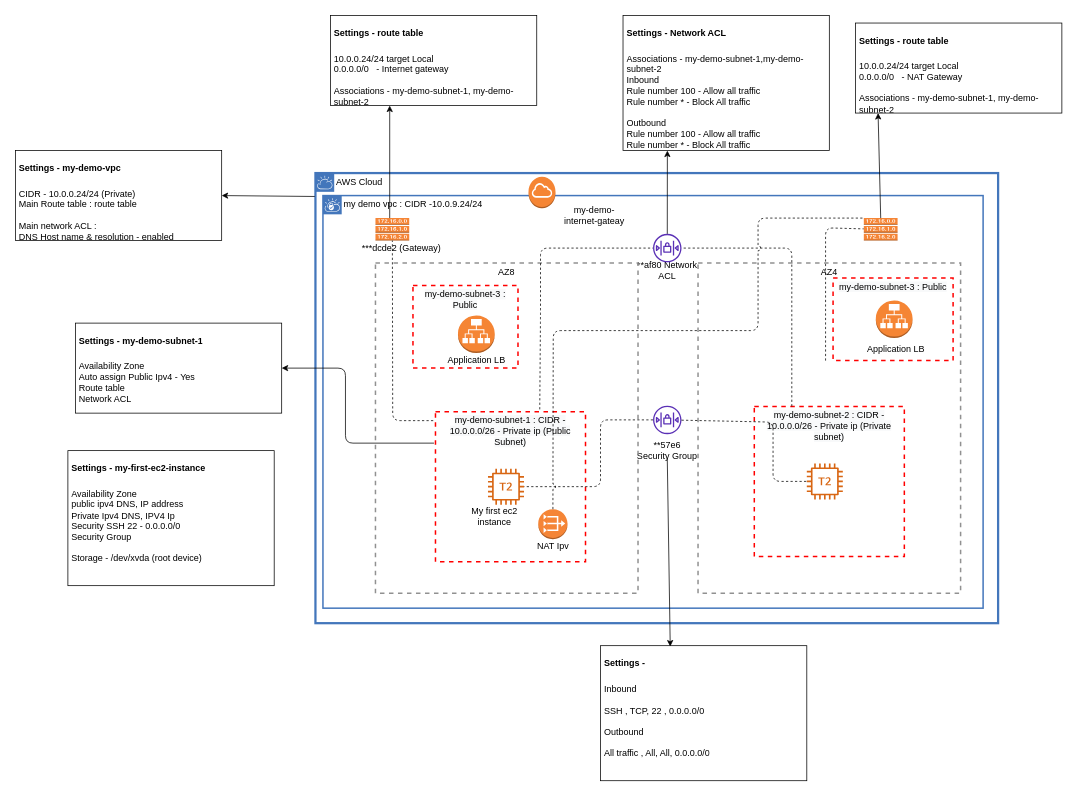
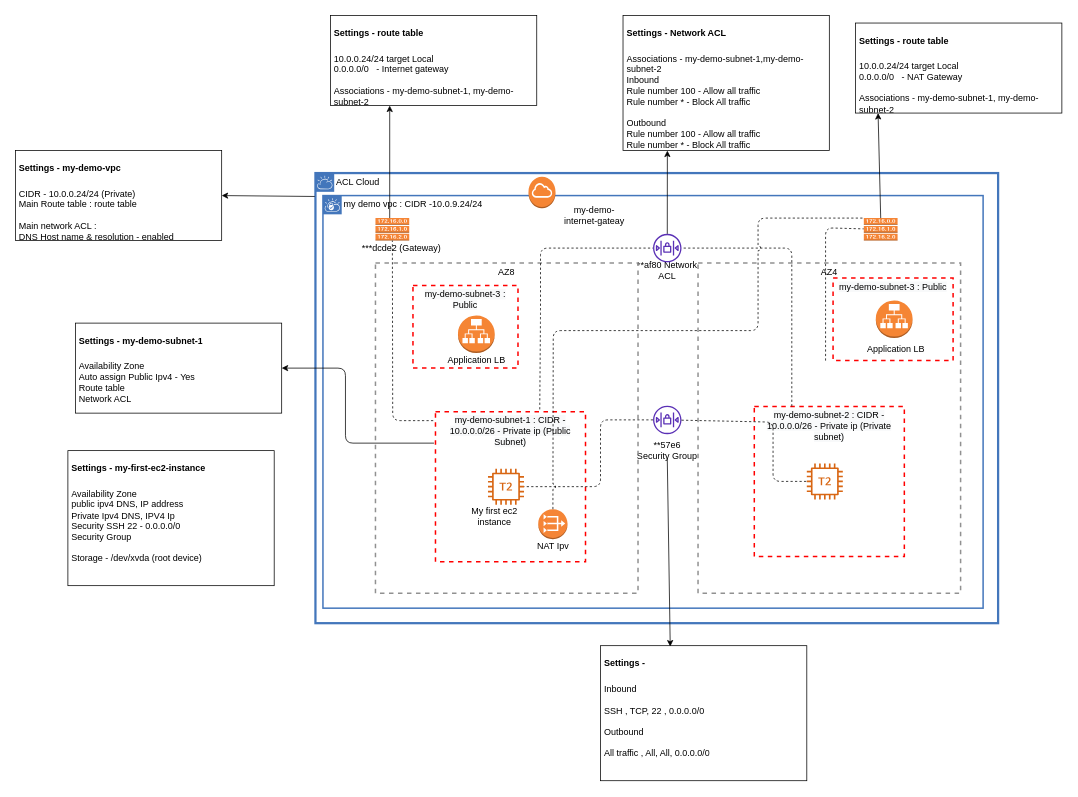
(357, 182) -> (357, 182)
